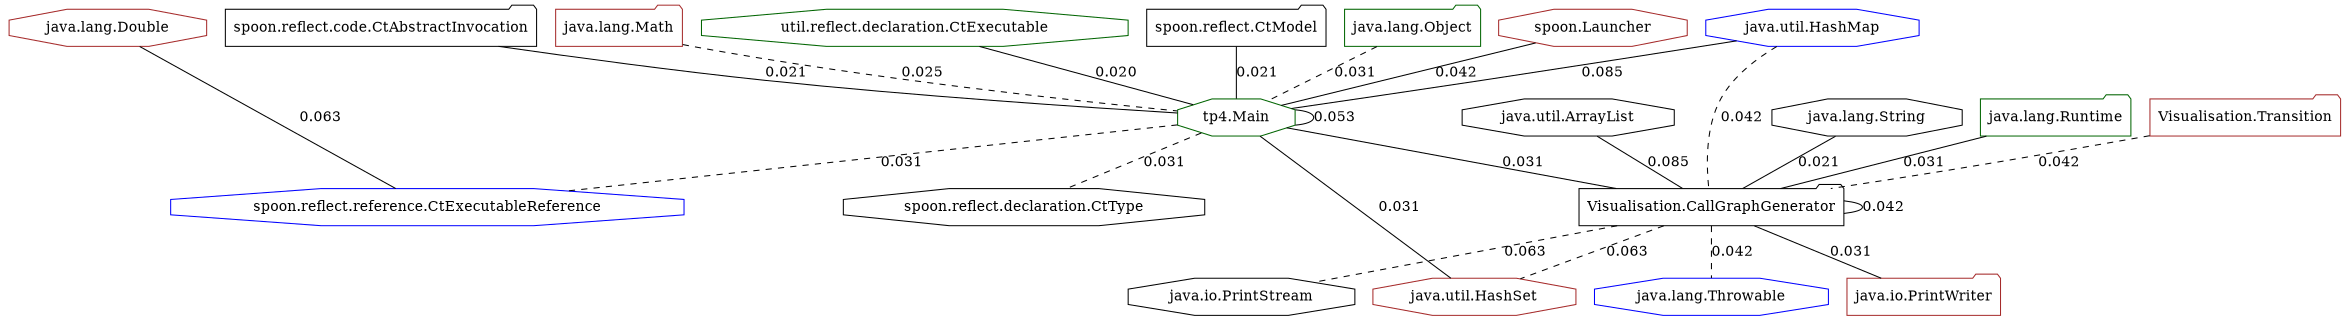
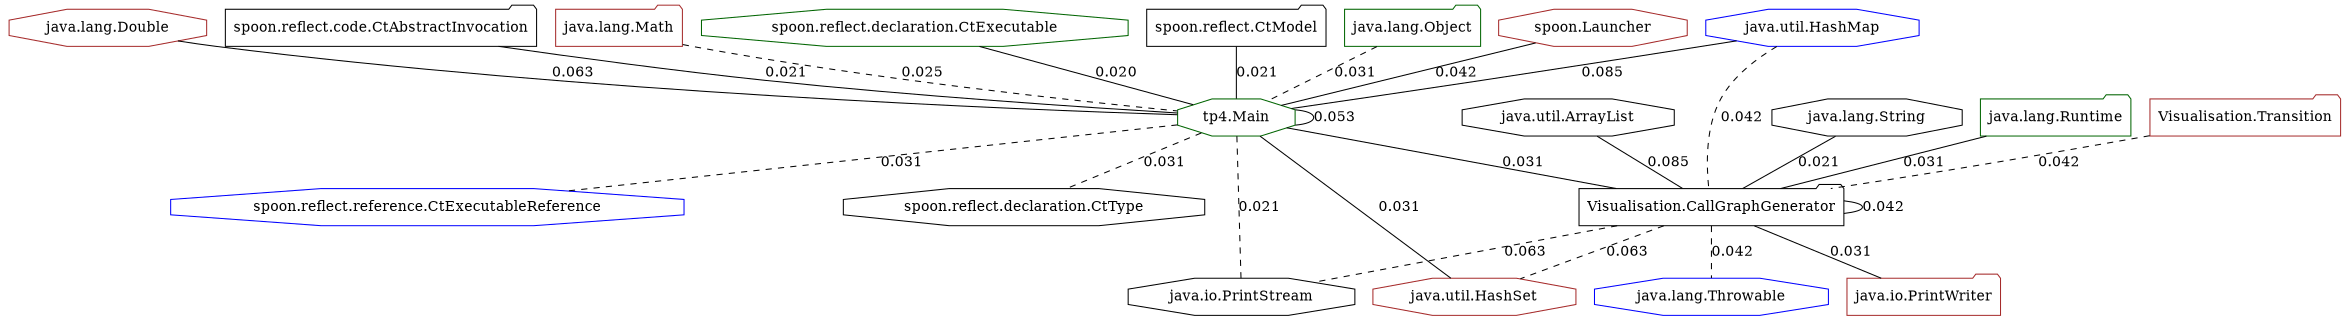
(915, 28) -> (915, 28)
(268, 118) -> (677, 89)
none -> (1239, 207)
